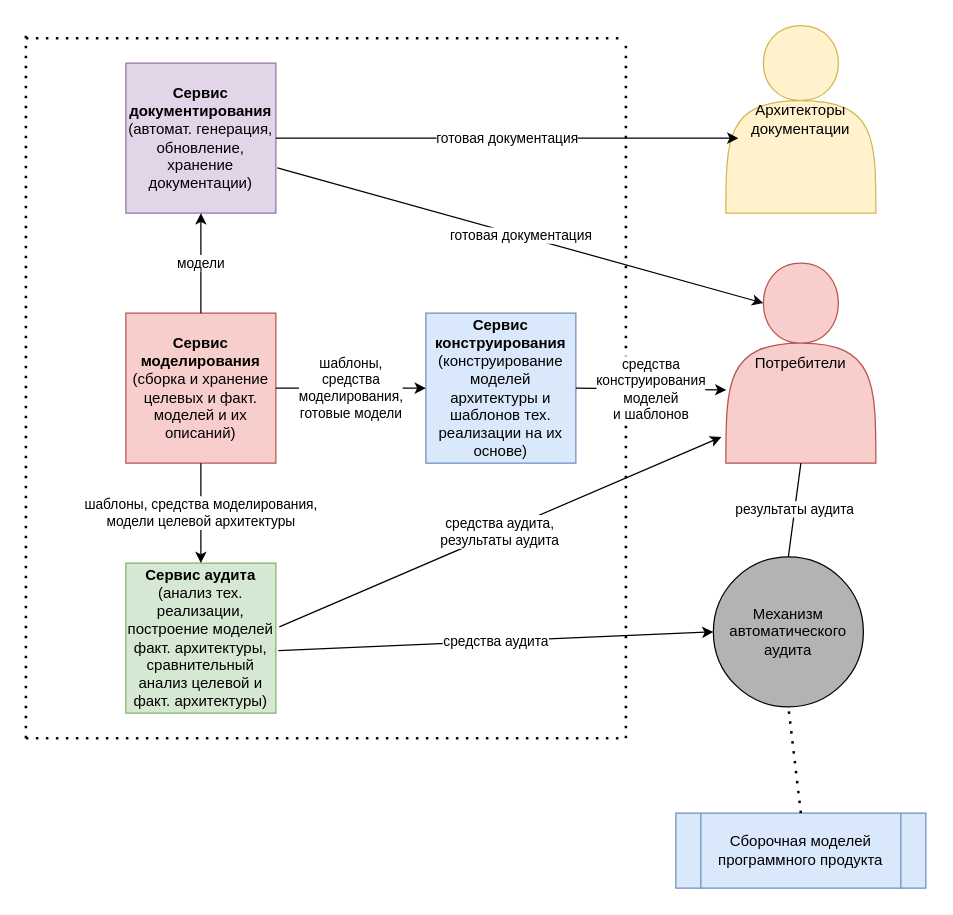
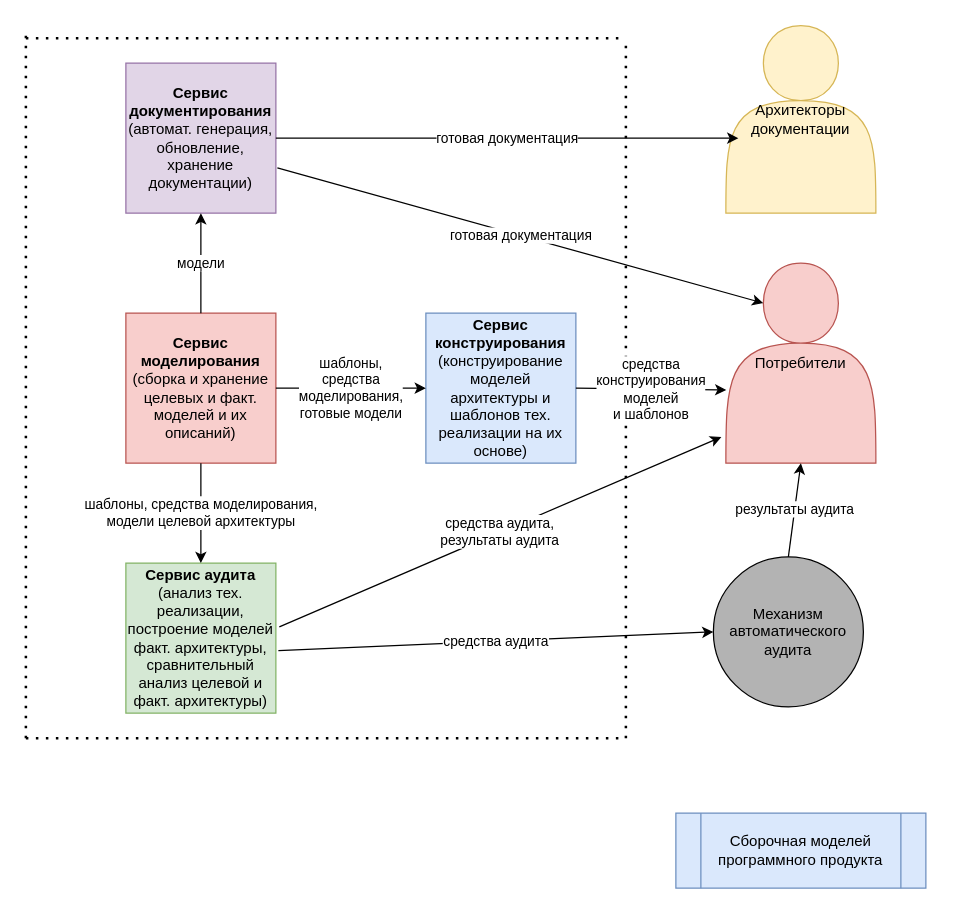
(800, 469) -> (799, 473)
(794, 761) -> none
